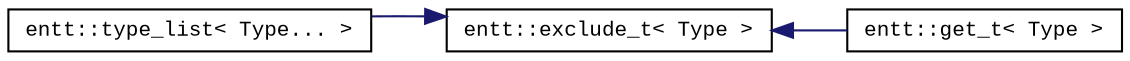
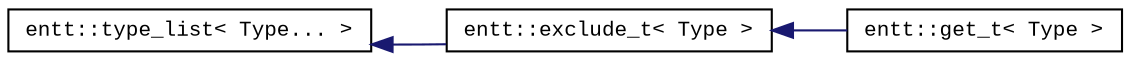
(398, 16) -> (419, 45)
